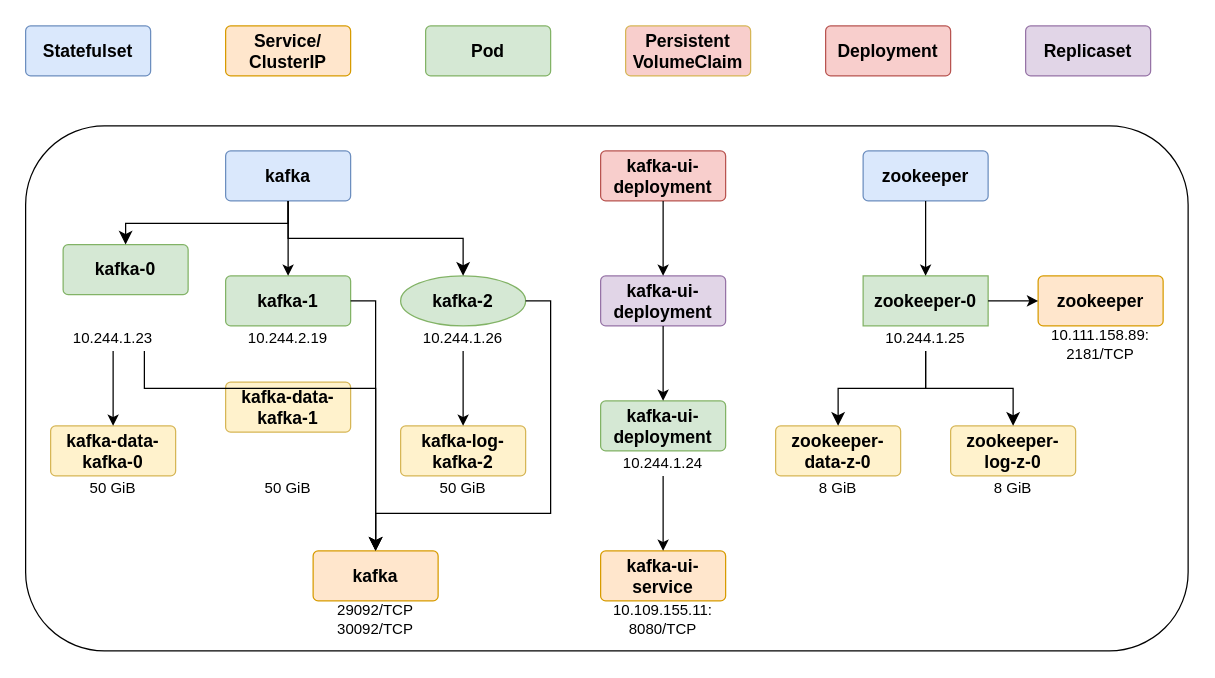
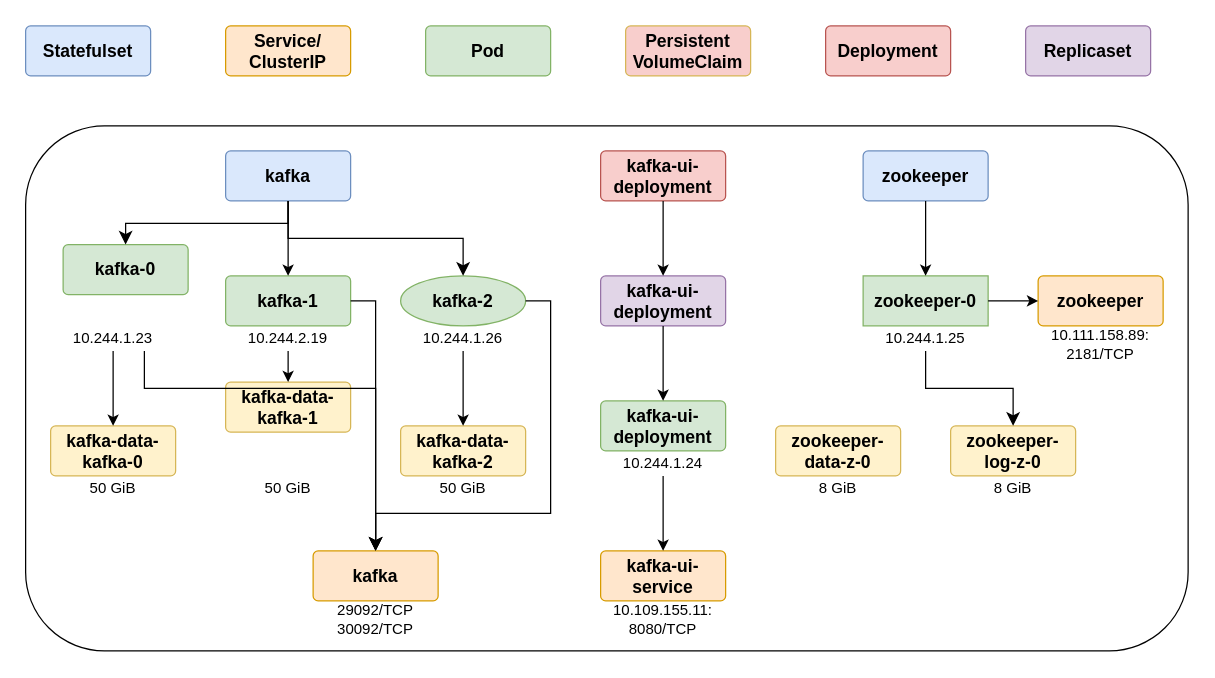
none -> (288, 362)
(867, 388) -> none
(463, 451) -> (463, 451)
